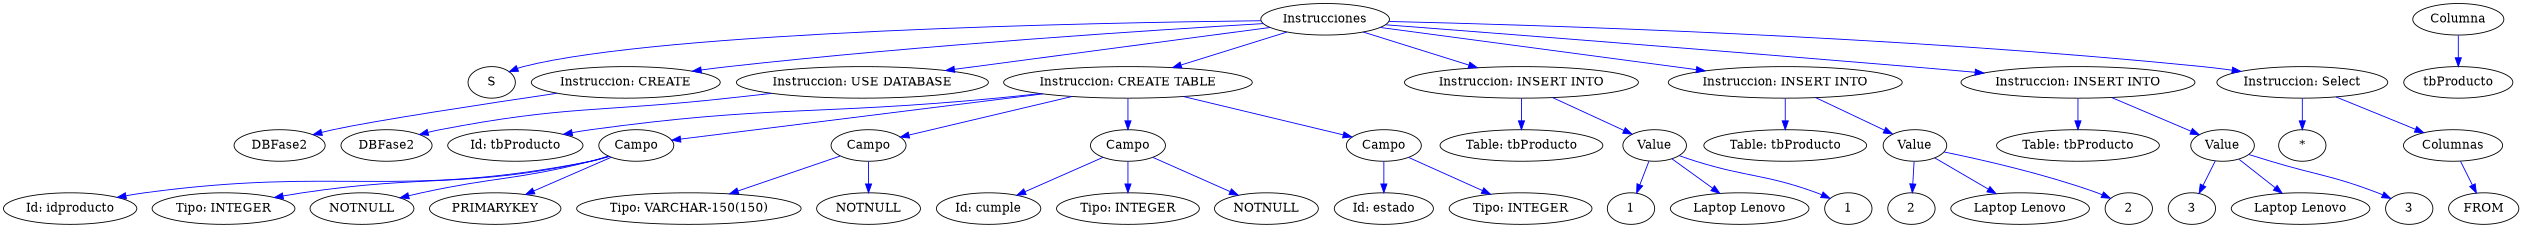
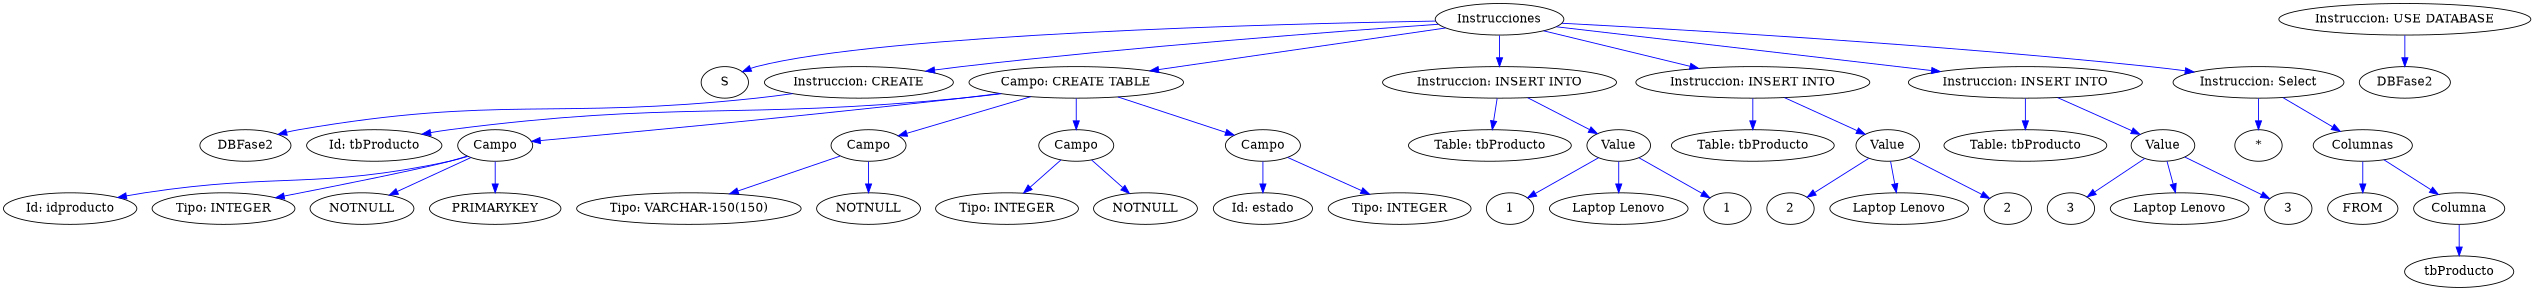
(1112, 48) -> none
(1128, 82) -> (1076, 82)
none -> (2407, 175)
(989, 209) -> none
